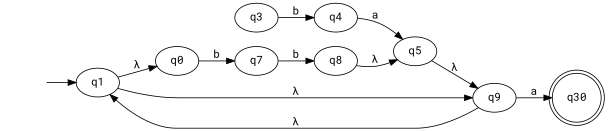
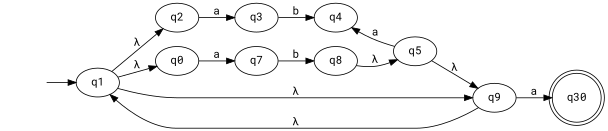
none -> (177, 18)
(378, 23) -> (376, 40)
(217, 55) -> (217, 55)
